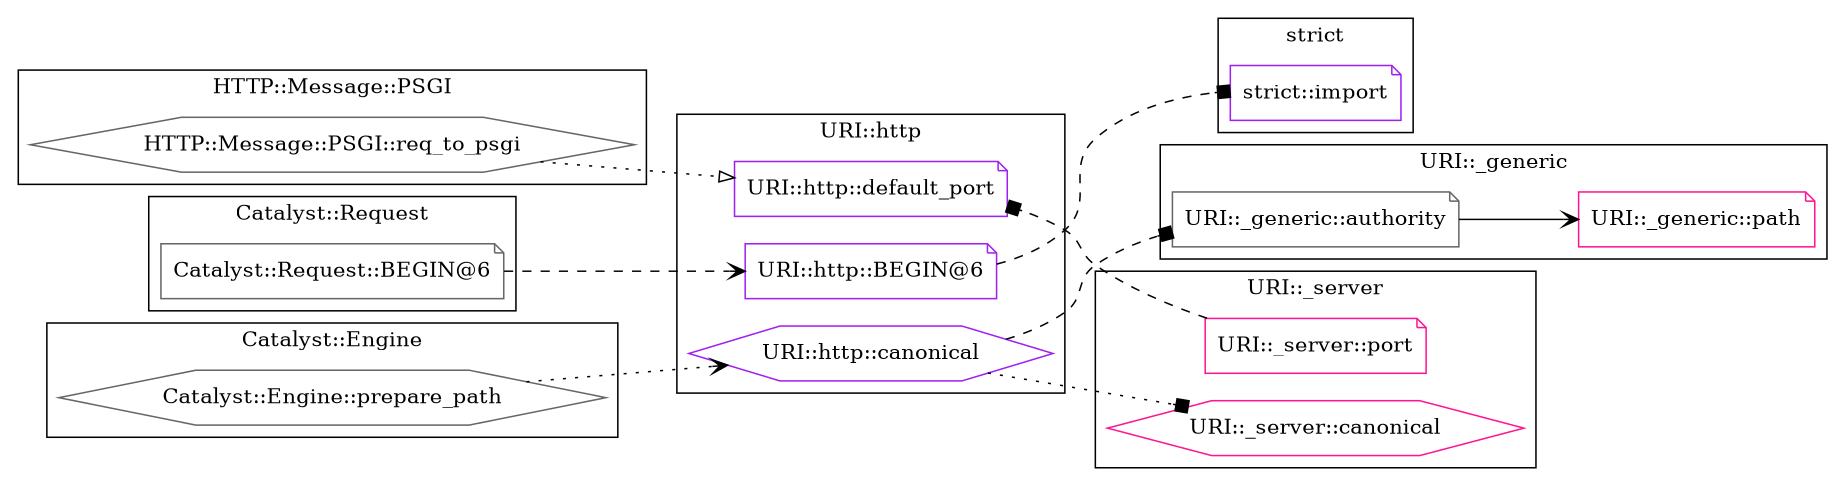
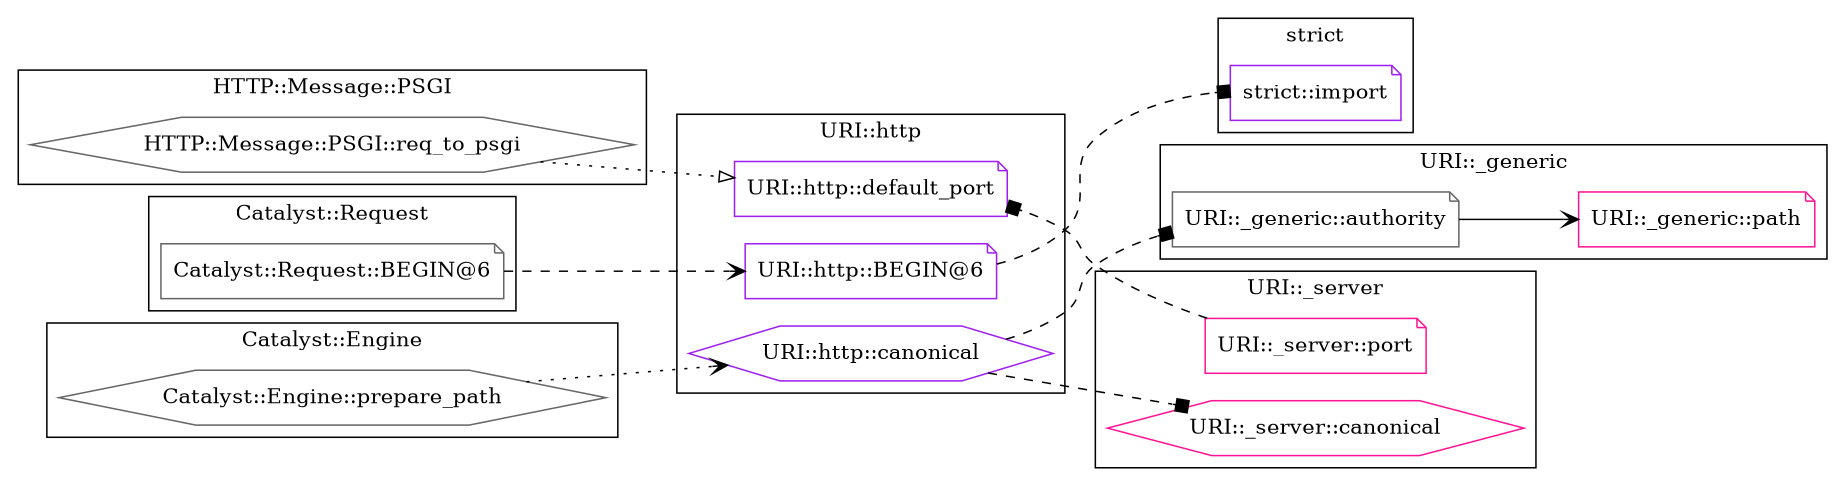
(1080, 389) -> (1080, 389)
